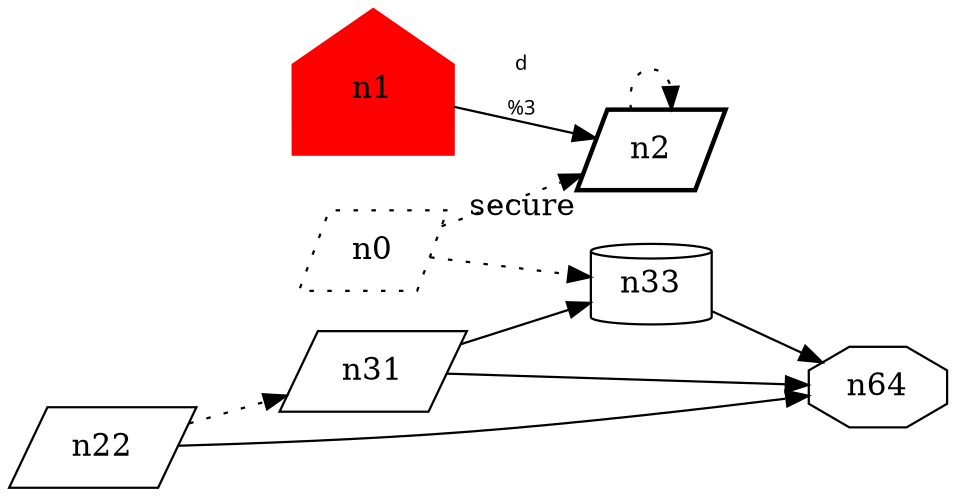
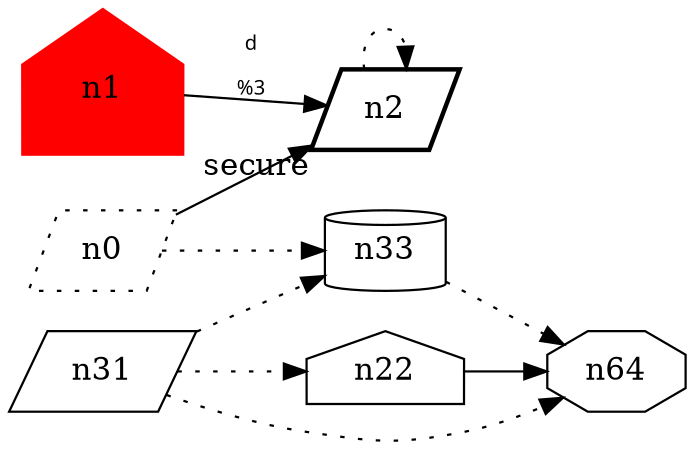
(501, 204) -> (234, 185)
(515, 327) -> (250, 308)
(757, 332) -> (495, 308)
(616, 379) -> (354, 438)
(227, 413) -> (231, 371)
(103, 447) -> (385, 371)
